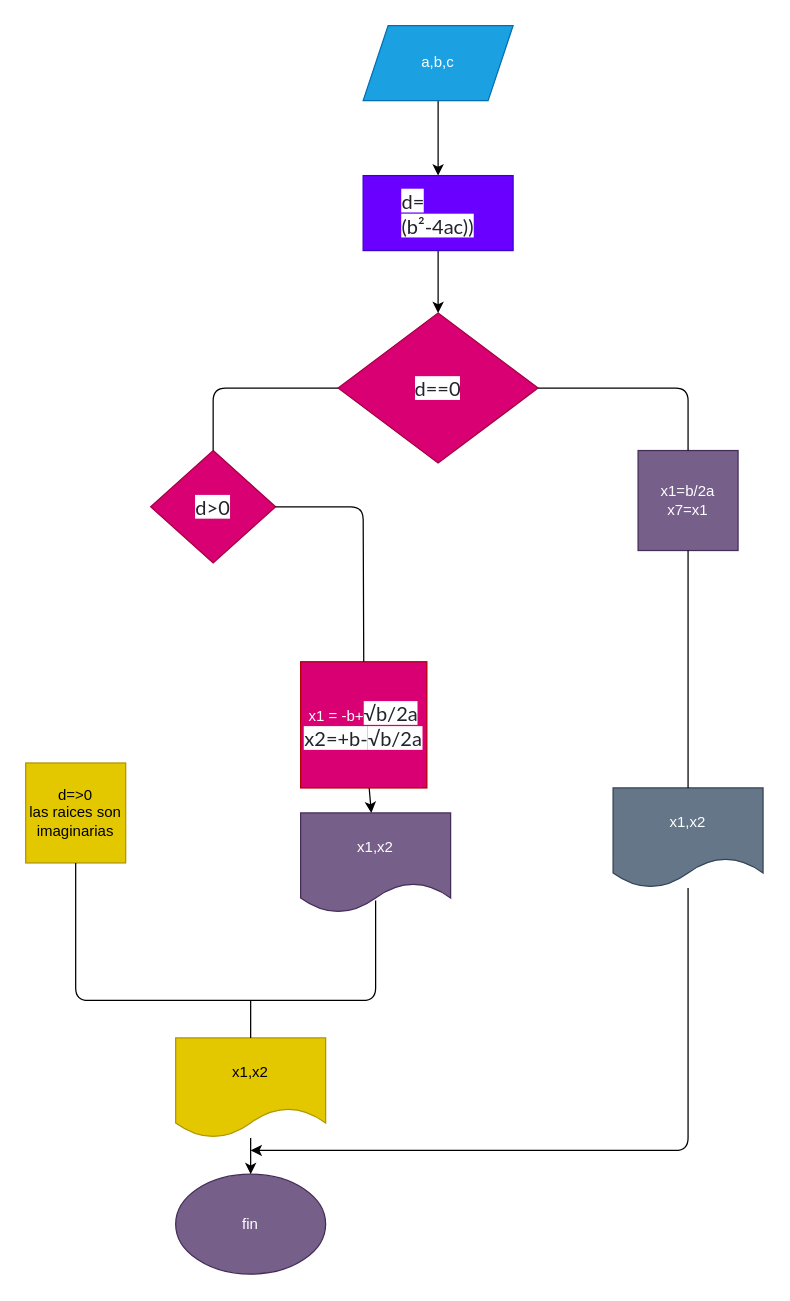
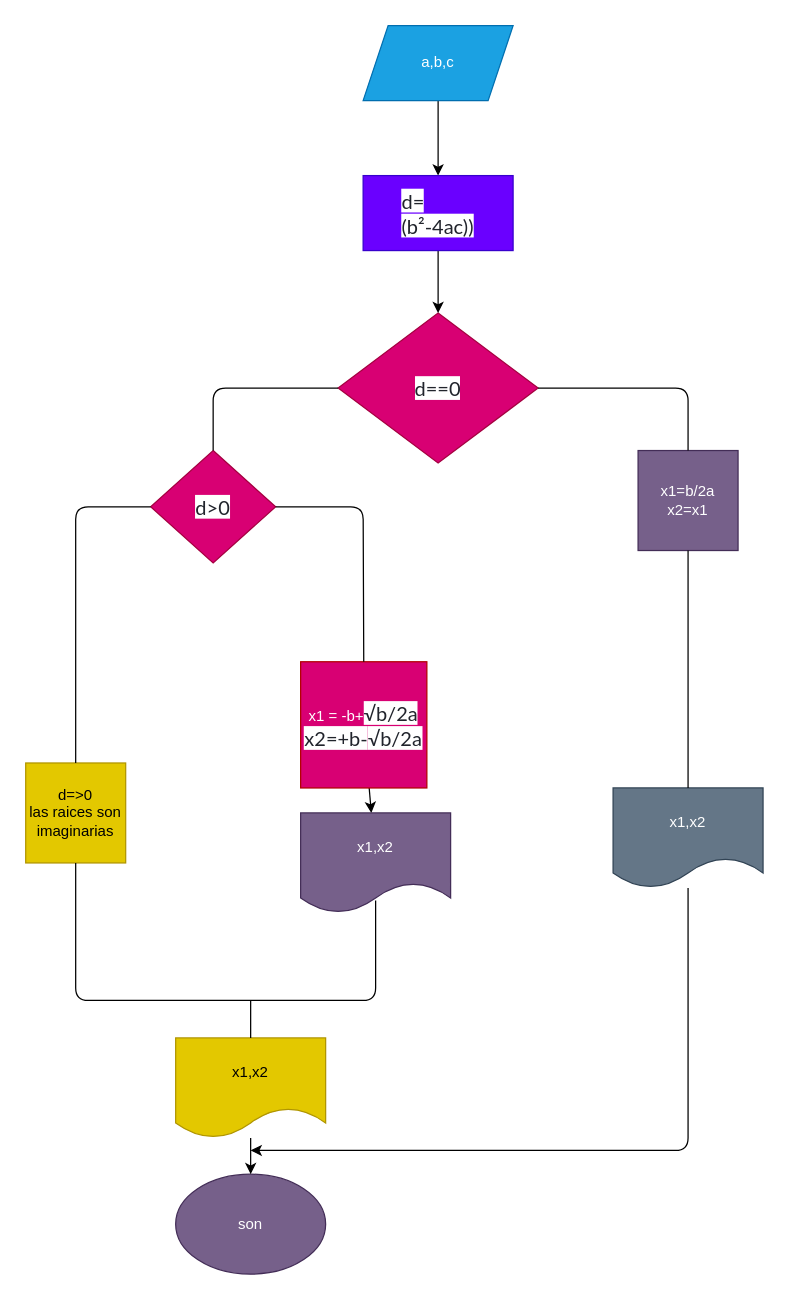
(688, 501) -> (688, 501)
none -> (76, 603)
(251, 1224) -> (251, 1224)
